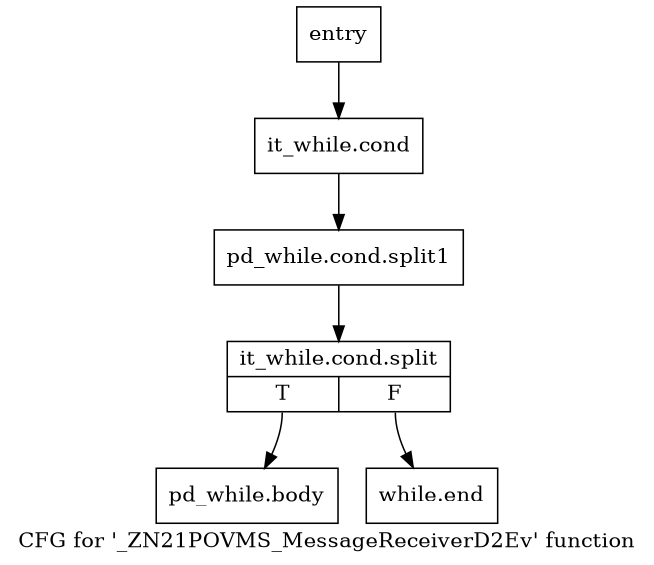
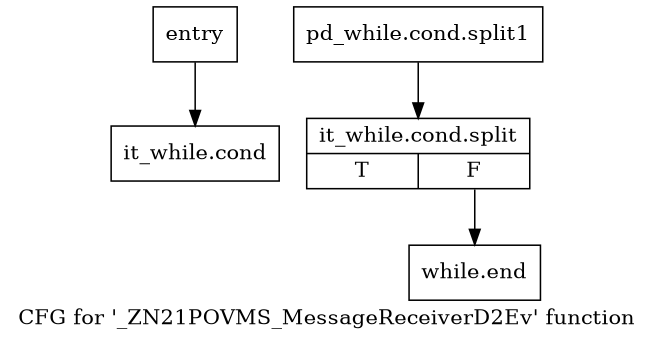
(339, 194) -> none
(247, 496) -> none
